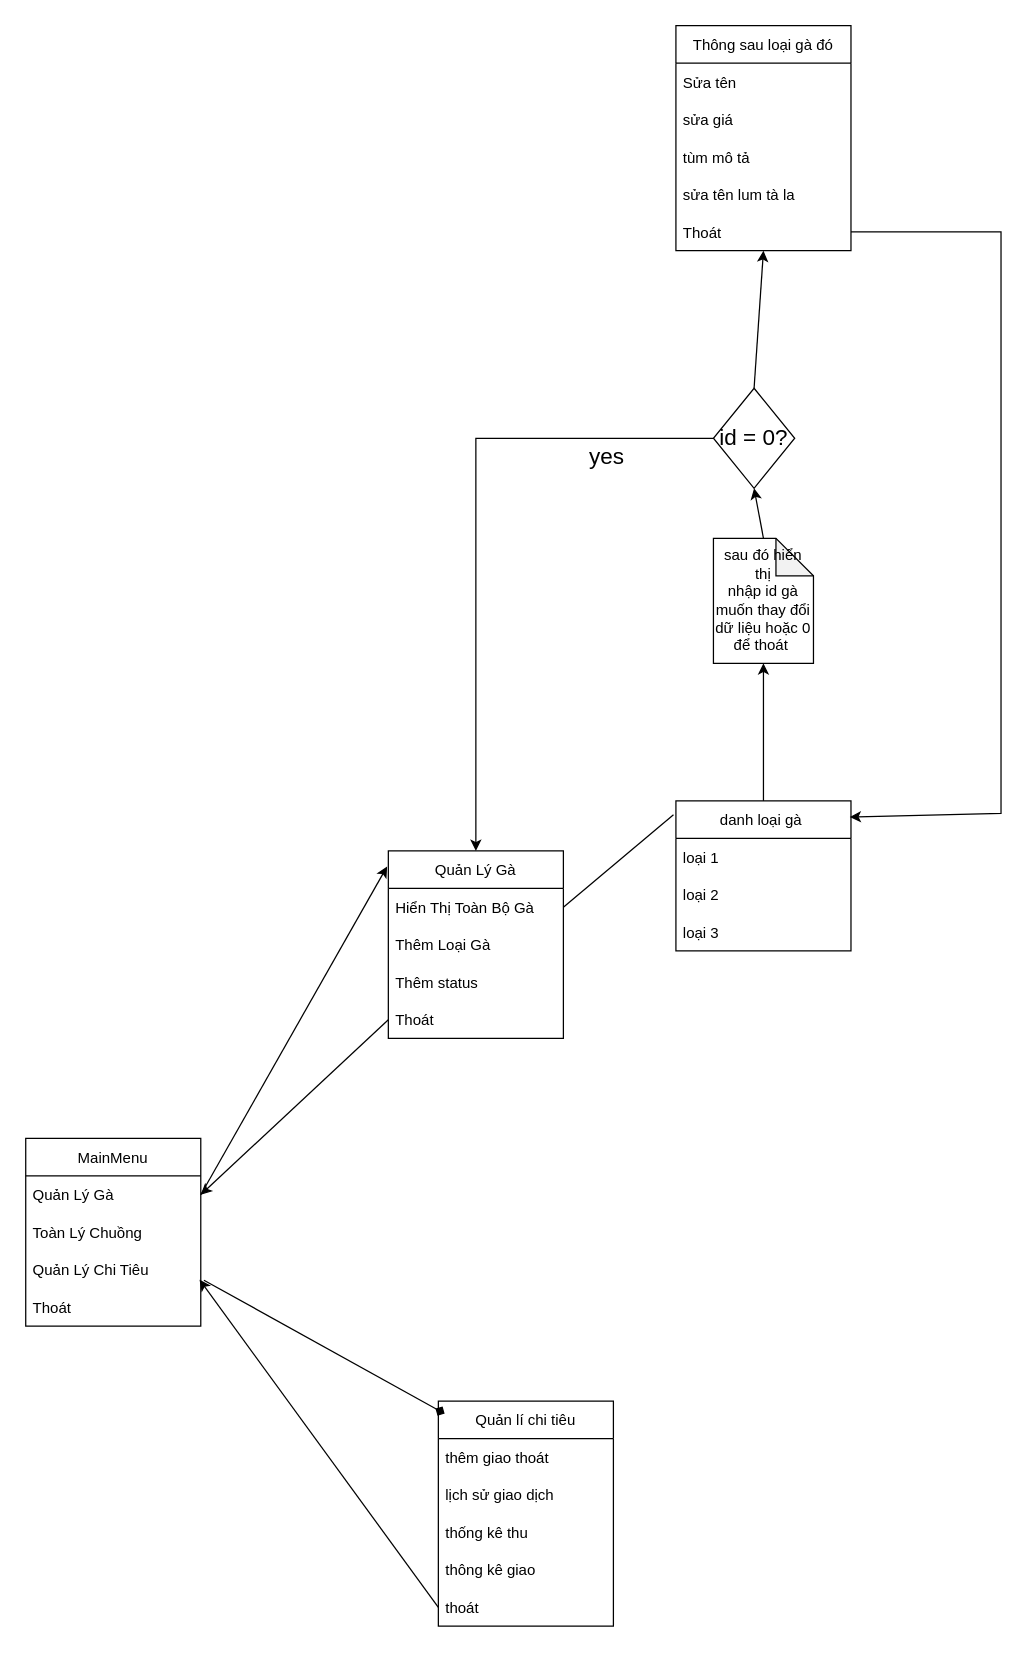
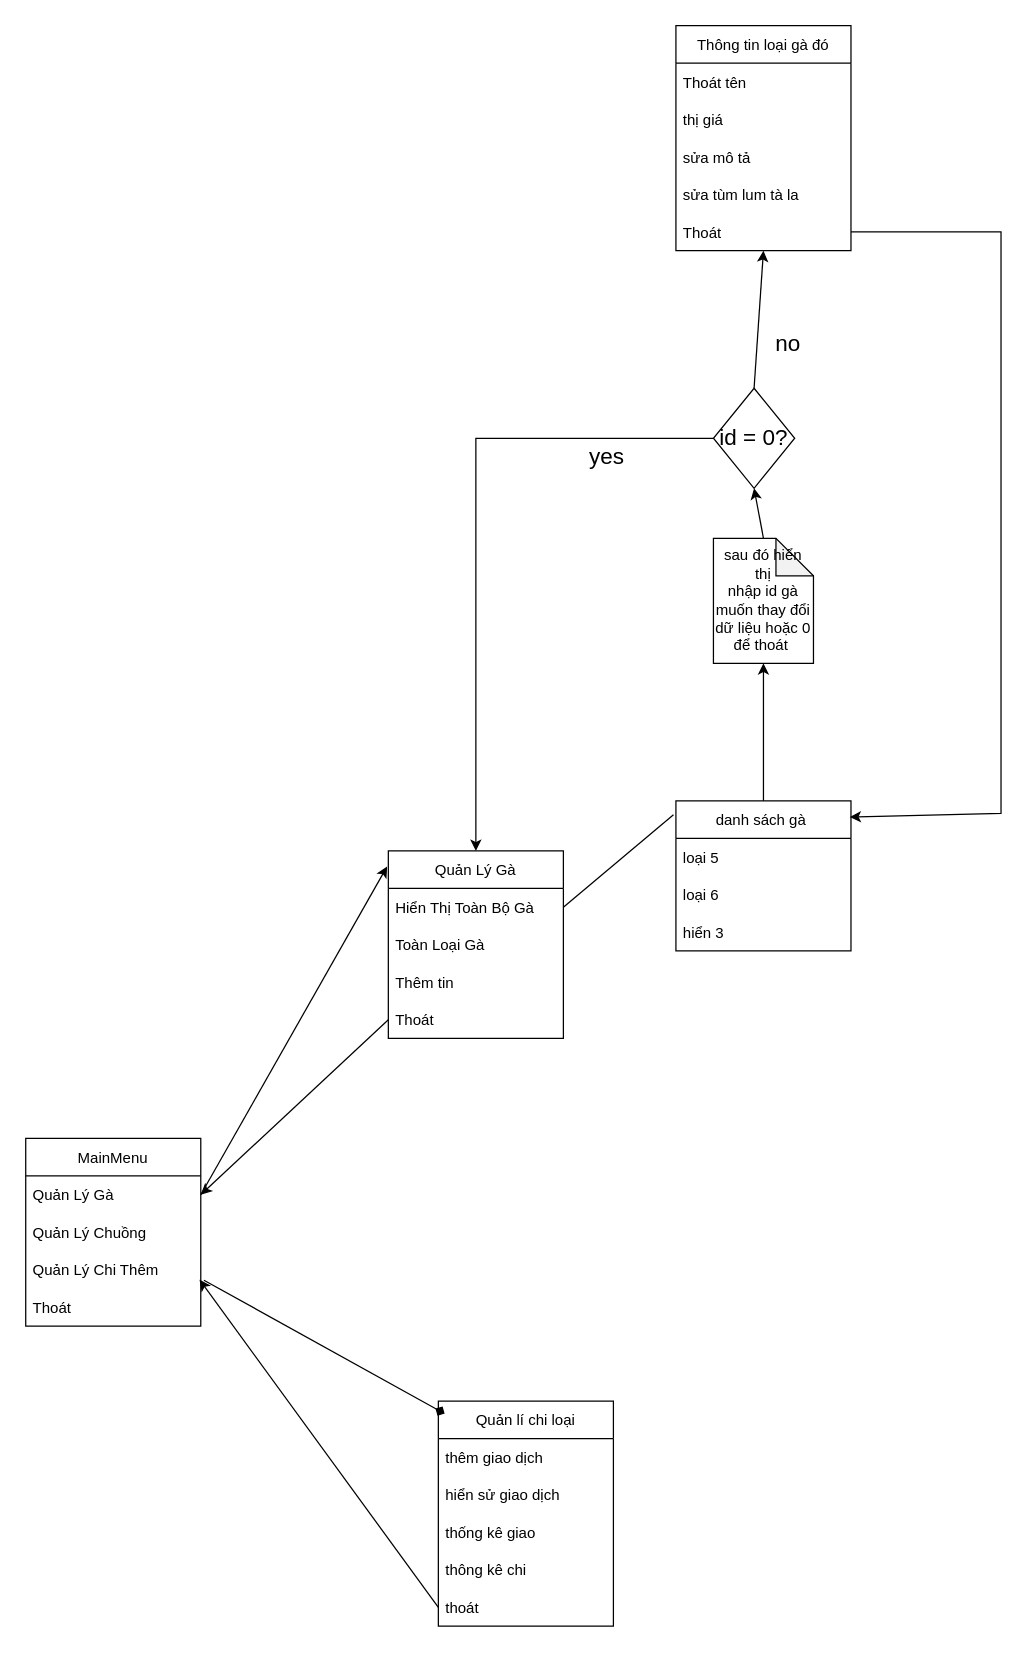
(763, 45) -> (763, 45)
(710, 83) -> (718, 83)
(708, 120) -> (708, 120)
(716, 158) -> (716, 158)
(742, 195) -> (742, 195)
none -> (788, 344)
(763, 820) -> (763, 820)
(702, 858) -> (702, 858)
(702, 895) -> (702, 895)
(702, 933) -> (704, 933)
(440, 945) -> (440, 945)
(439, 983) -> (425, 983)
(87, 1233) -> (87, 1233)
(90, 1270) -> (92, 1270)
(525, 1420) -> (525, 1420)
(502, 1458) -> (498, 1458)
(507, 1495) -> (507, 1495)
(492, 1533) -> (494, 1533)
(494, 1570) -> (490, 1570)
